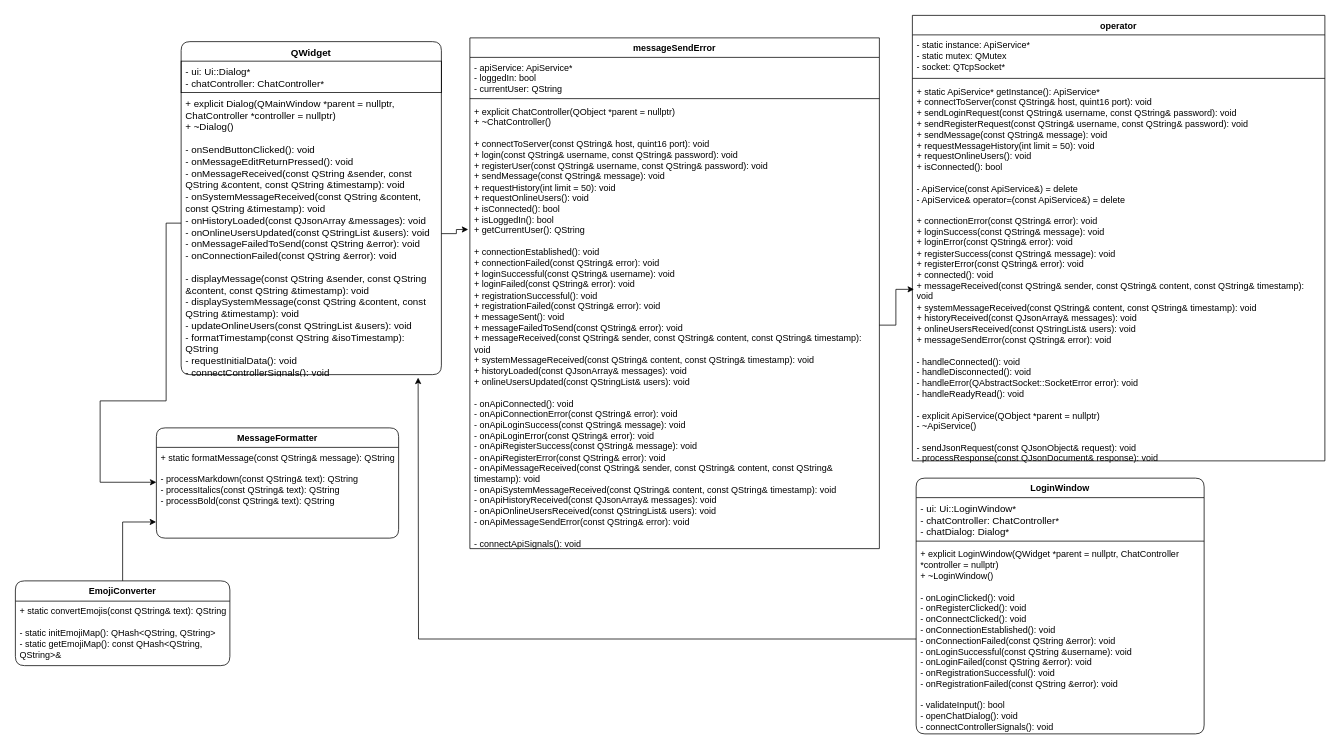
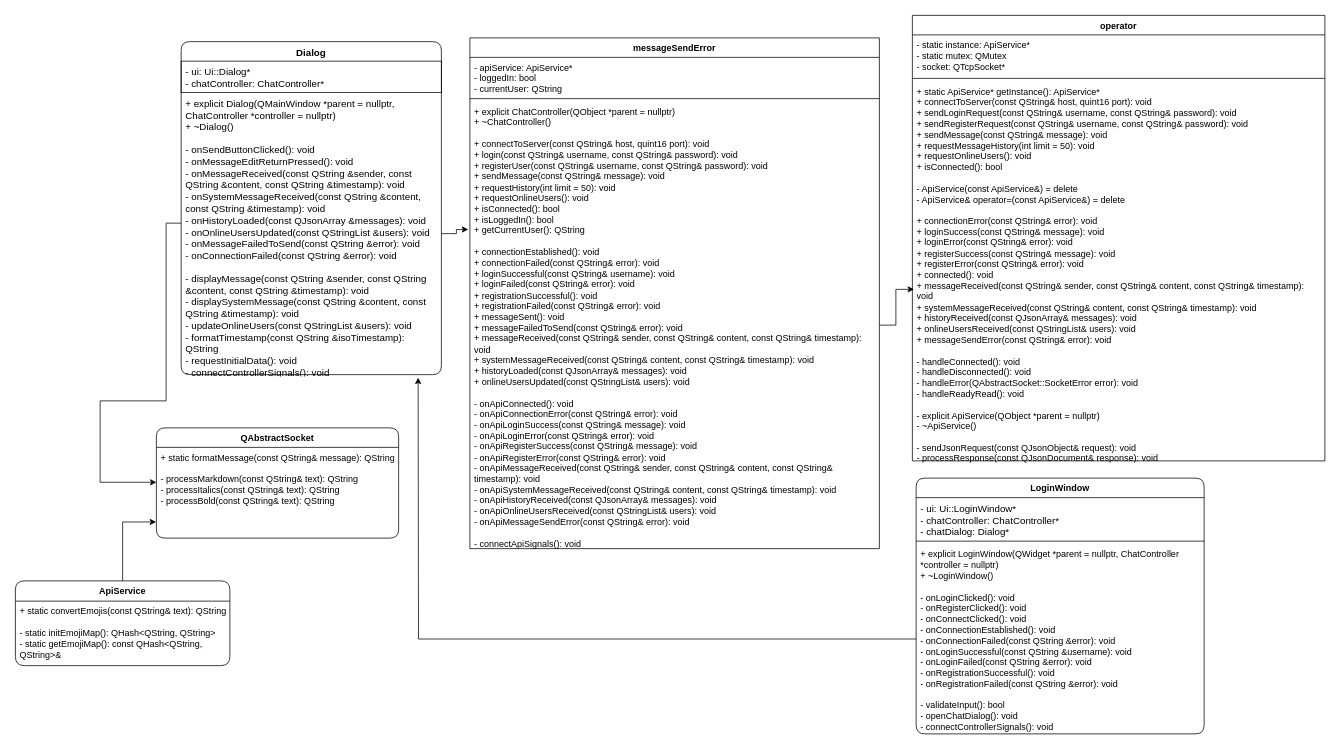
(311, 53) -> (311, 53)
(278, 439) -> (278, 439)
(123, 592) -> (123, 592)
